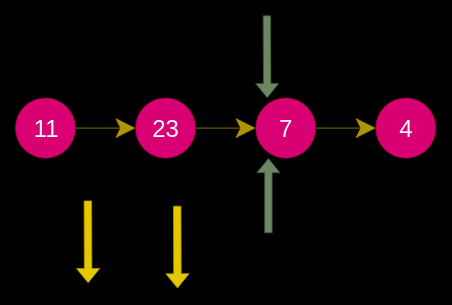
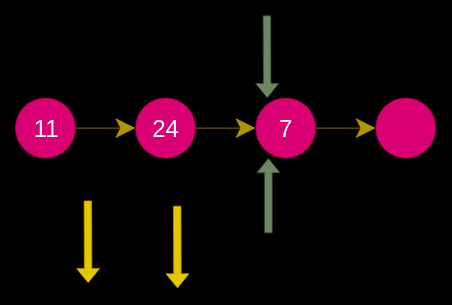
(405, 128) -> none
(166, 129) -> (166, 129)
